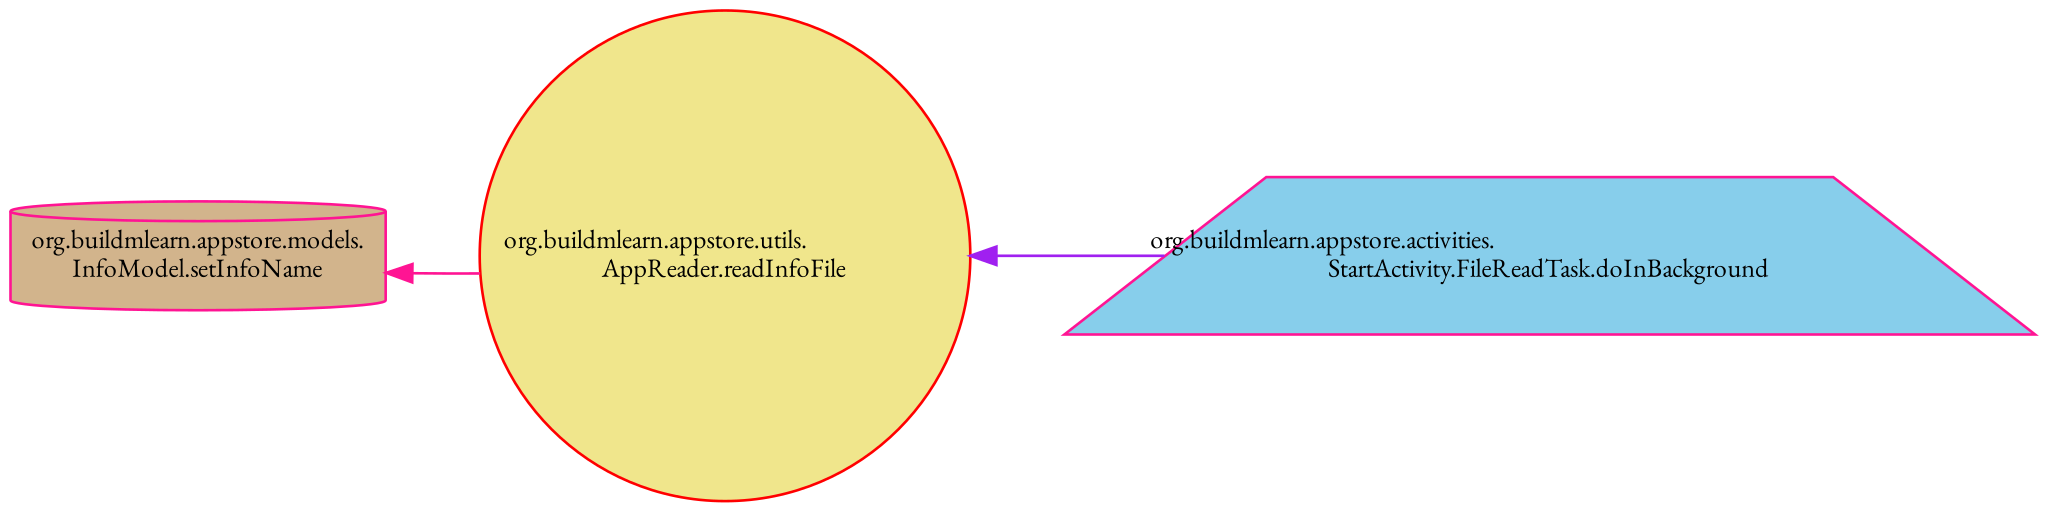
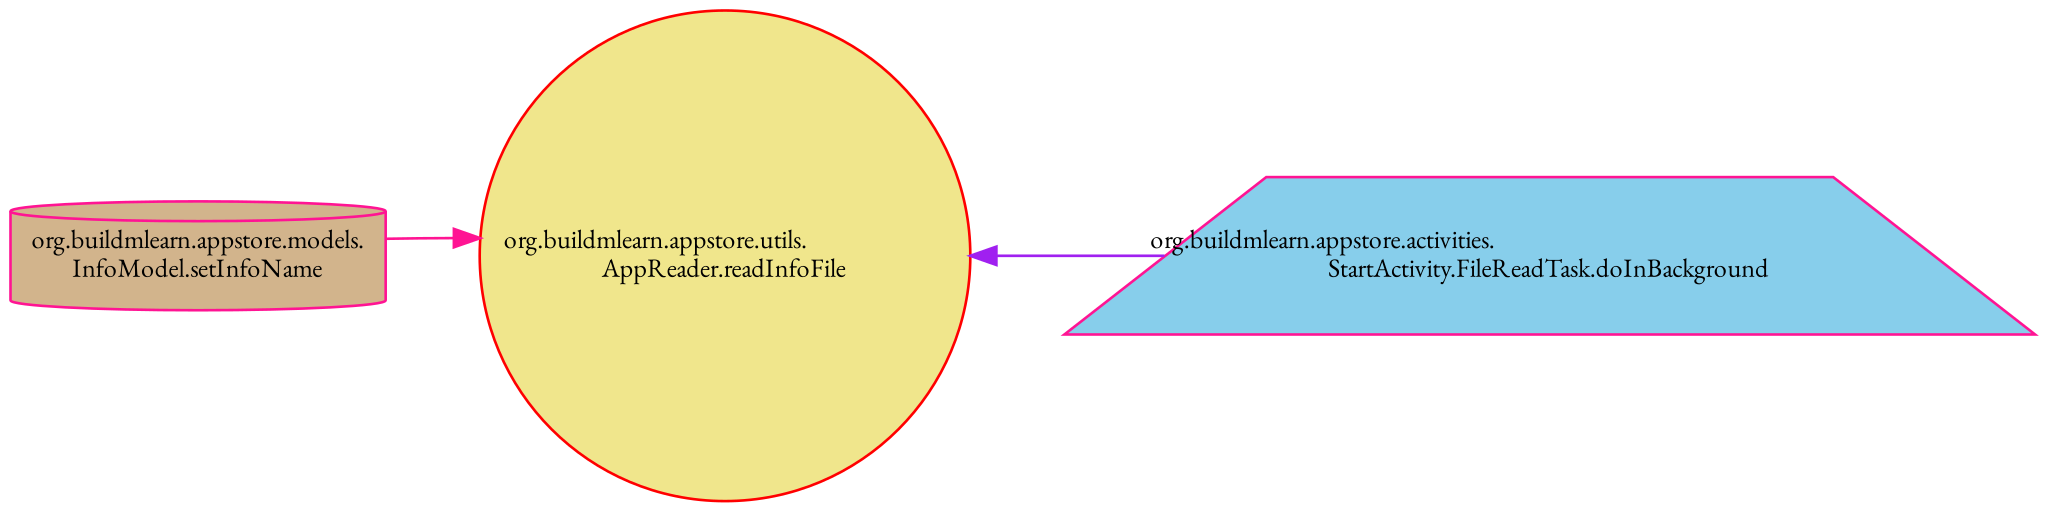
(446, 273) -> (420, 238)
